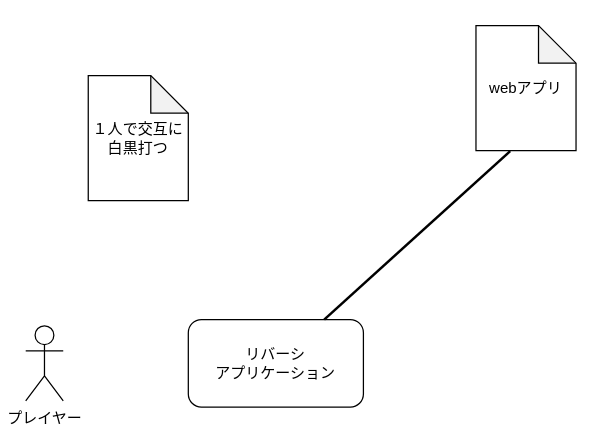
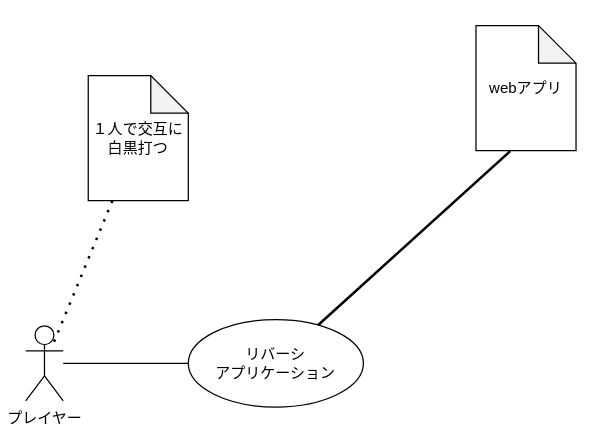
none -> (82, 273)
none -> (125, 363)
(276, 363) -> (276, 363)
